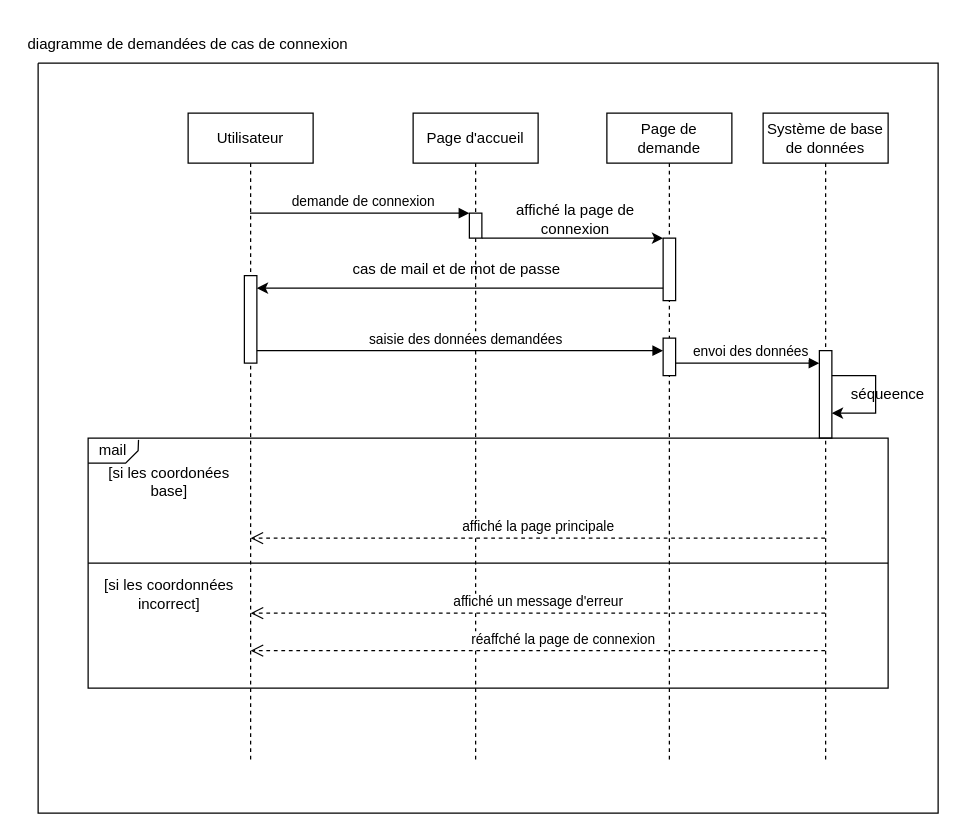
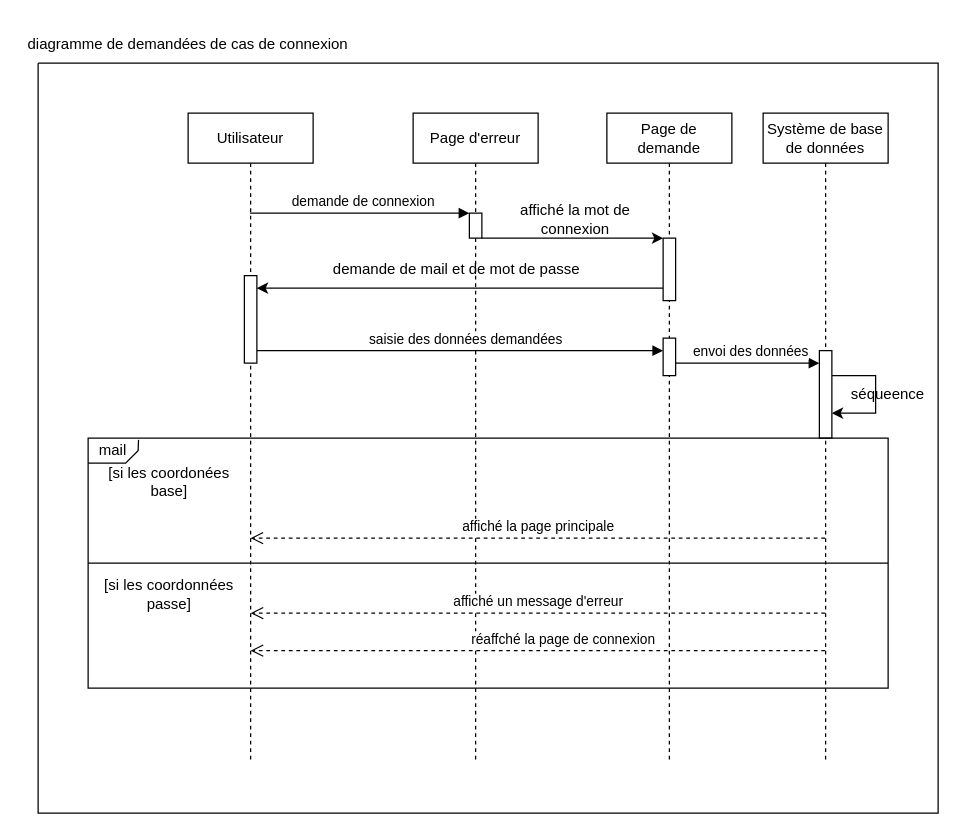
(476, 138) -> (476, 138)
(576, 219) -> (576, 219)
(457, 269) -> (457, 269)
(169, 594) -> (169, 594)
